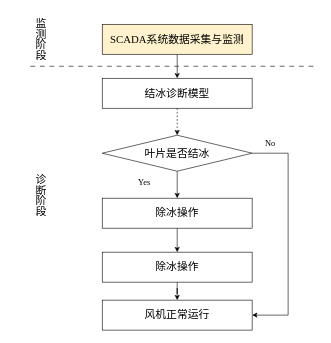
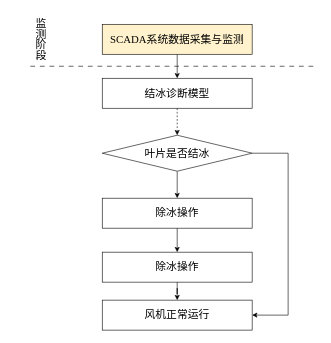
(270, 144) -> none
(144, 183) -> none
(39, 195) -> none
